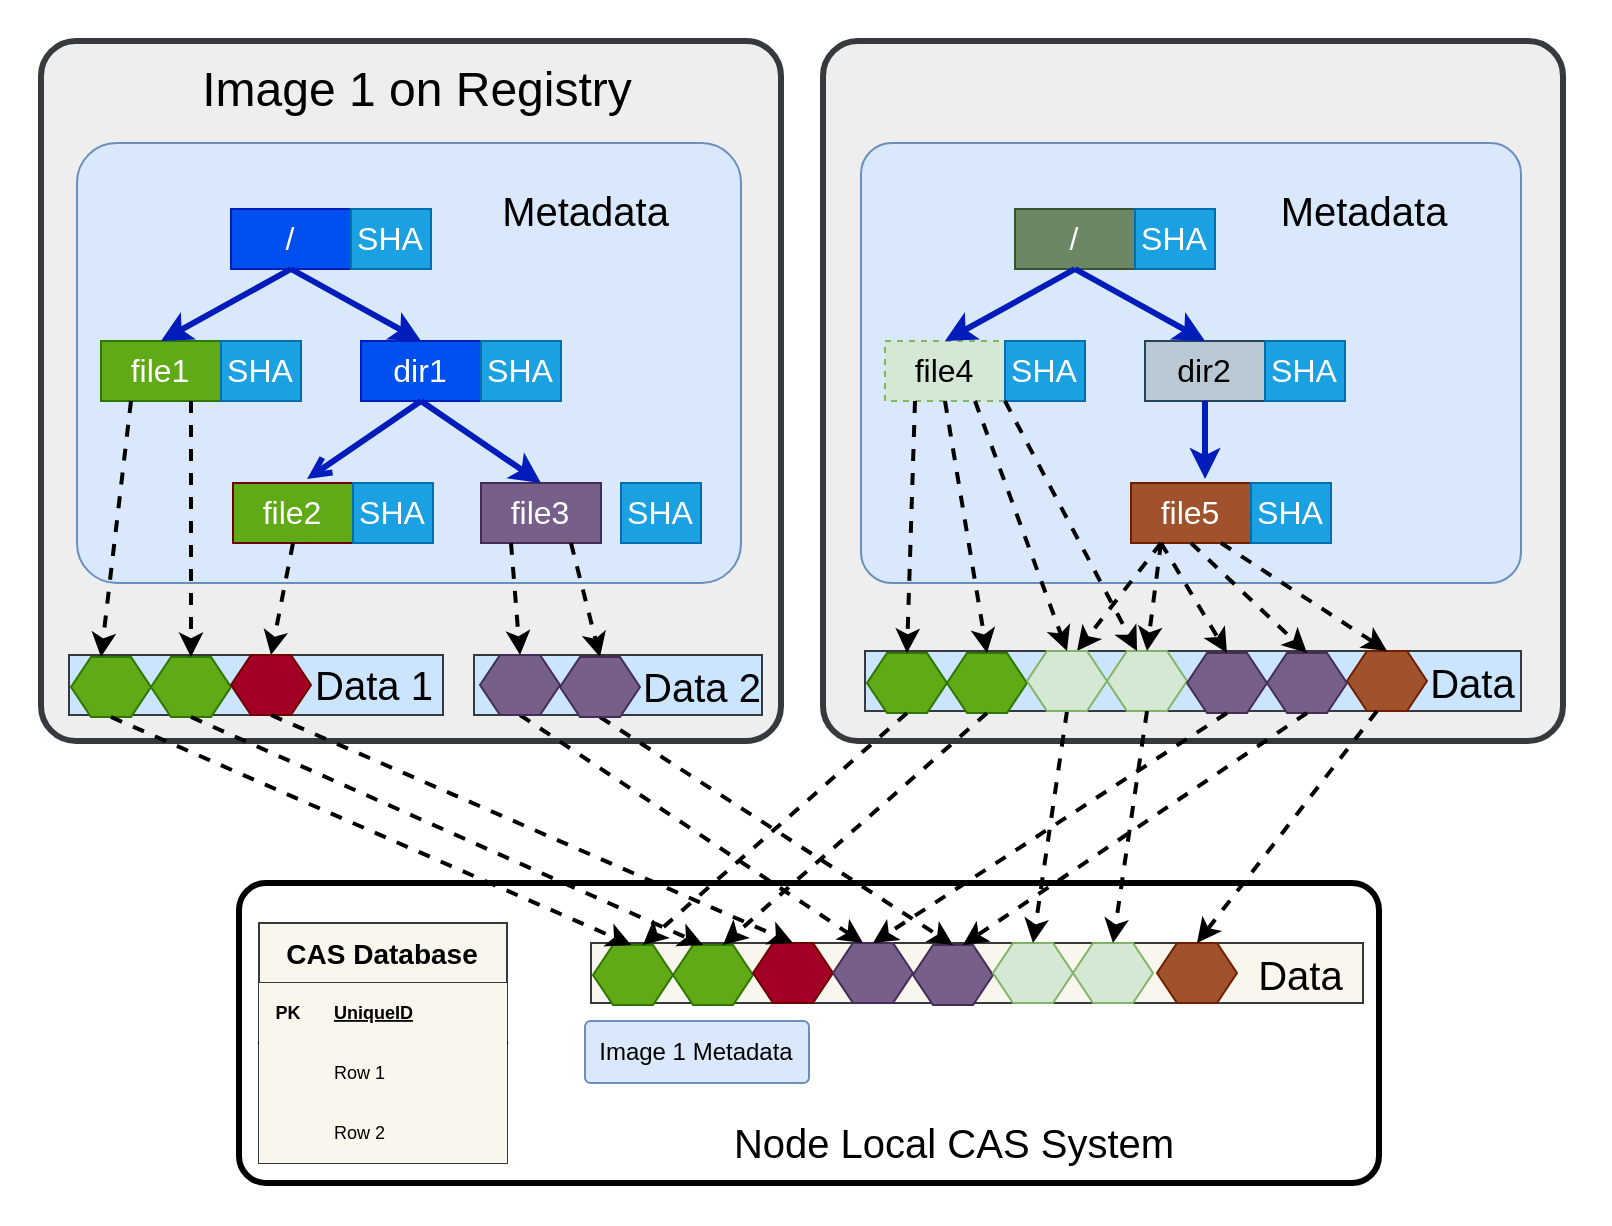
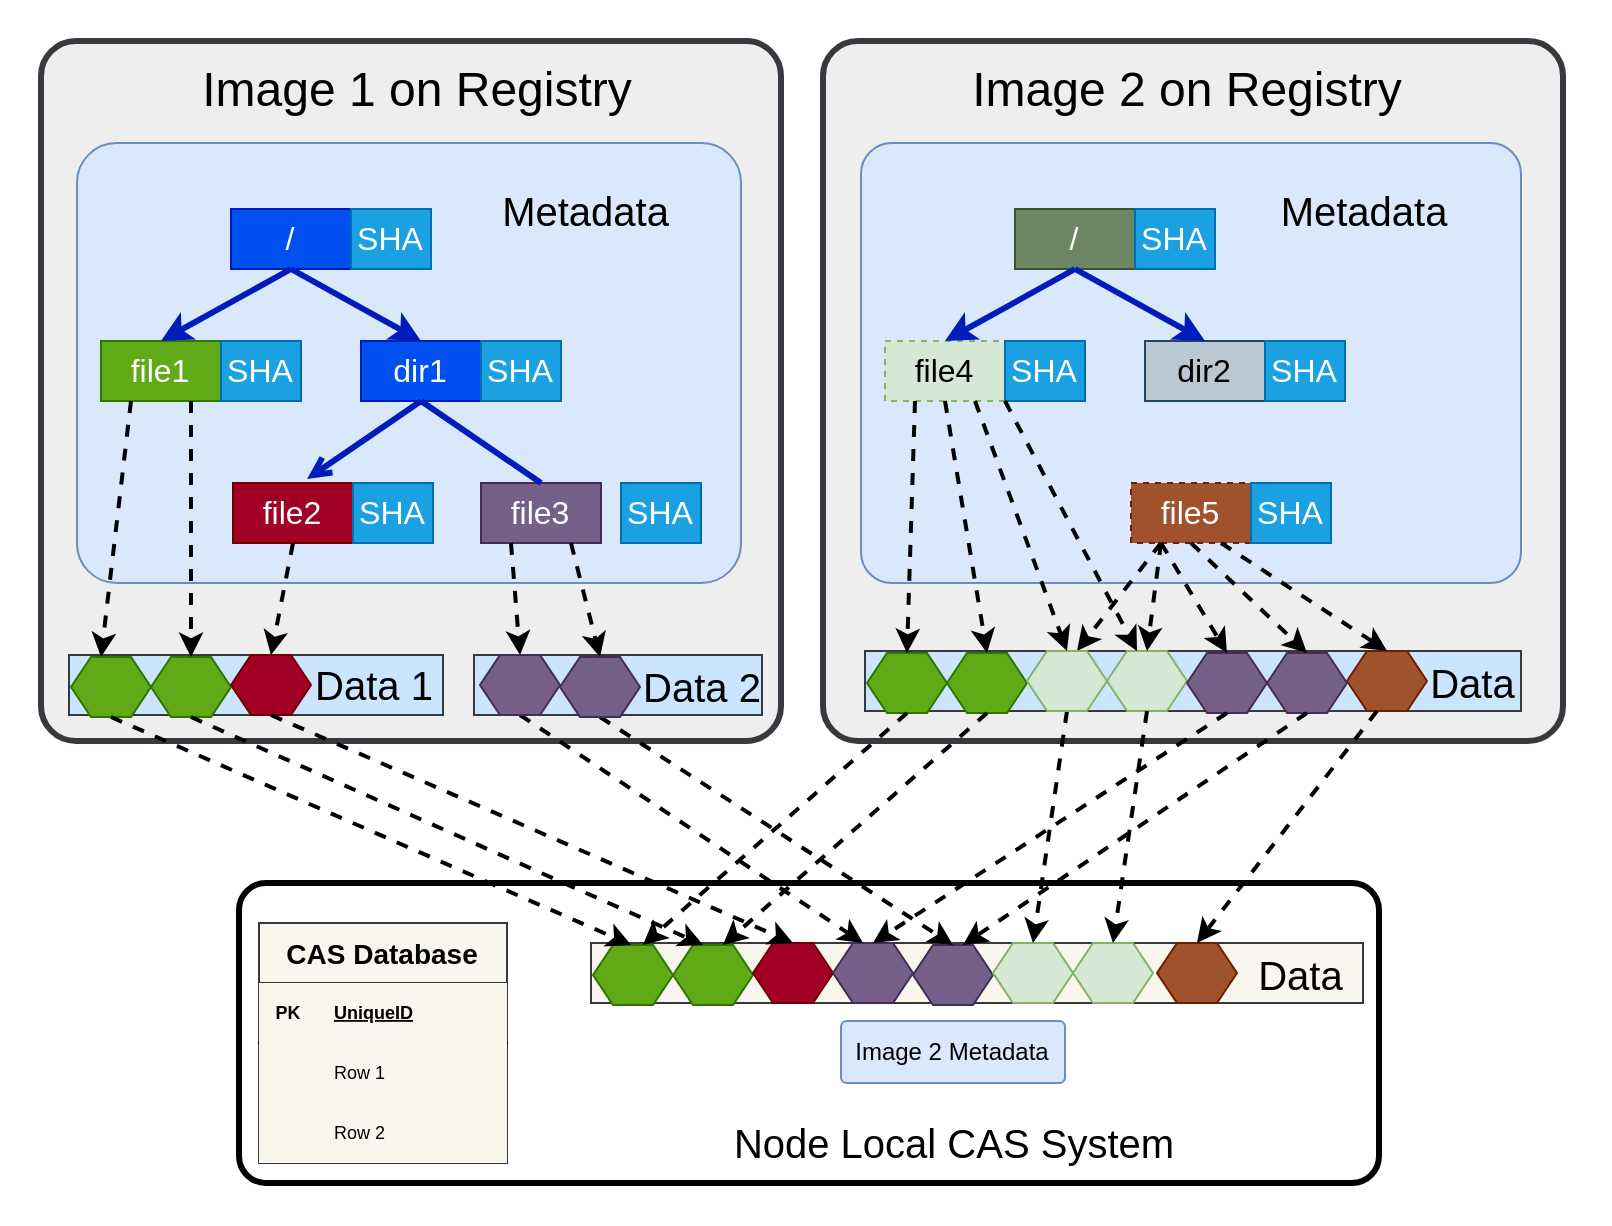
none -> (1187, 91)
(1205, 429) -> none
(523, 471) -> (532, 477)
(293, 513) -> (293, 513)
(1191, 513) -> (1191, 513)
(697, 1052) -> none
none -> (953, 1052)
